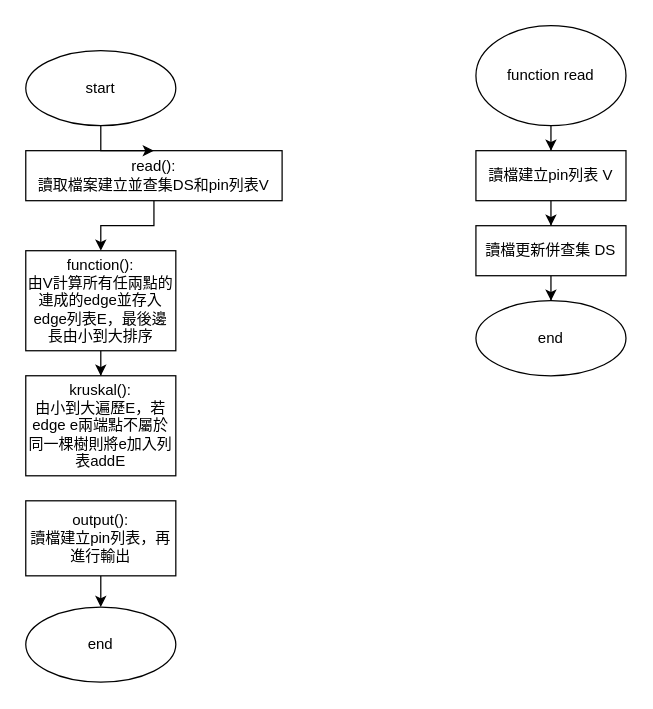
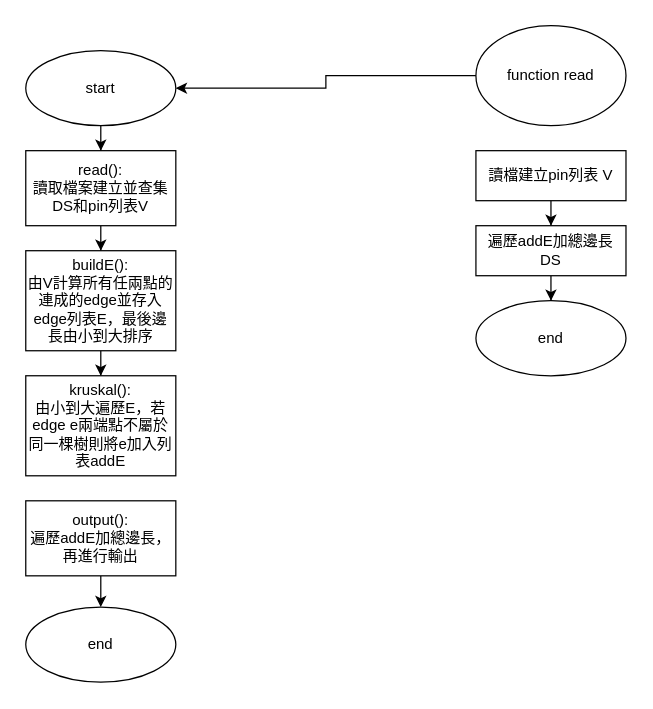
(551, 143) -> (326, 78)
(154, 176) -> (101, 188)
(551, 251) -> (551, 251)
(101, 301) -> (101, 301)
(101, 538) -> (101, 538)
